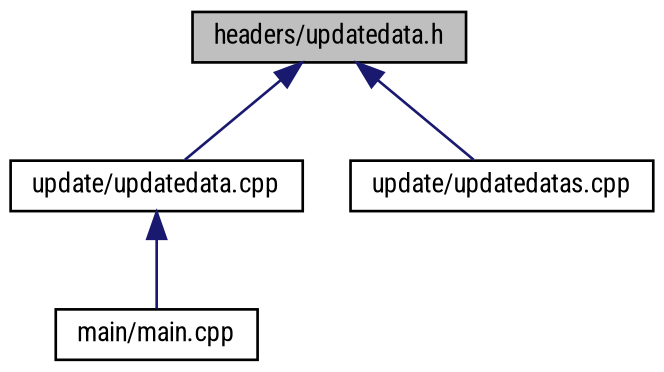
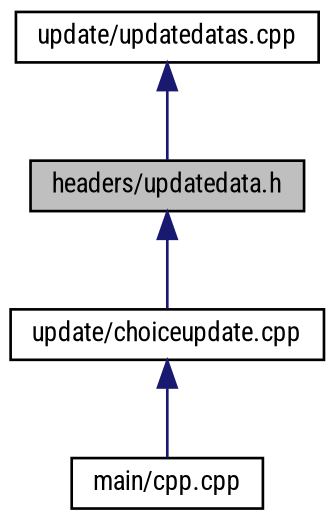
(426, 120) -> (167, 125)
(157, 186) -> (167, 335)
(157, 335) -> (167, 483)
